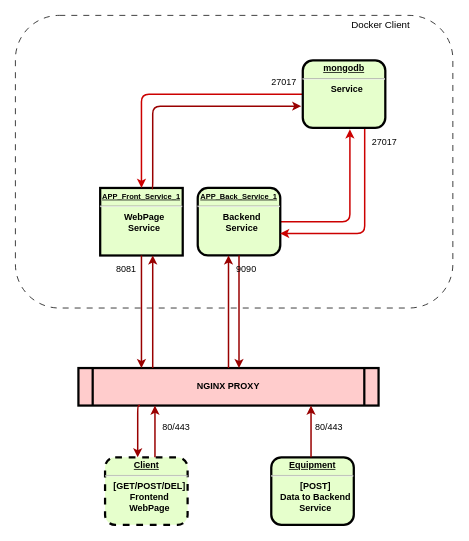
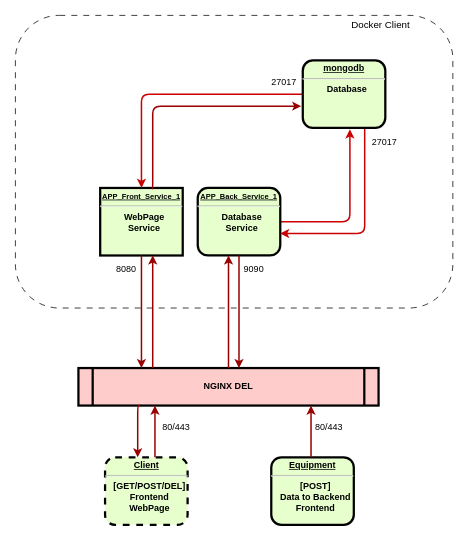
(344, 60) -> (344, 60)
(239, 188) -> (239, 188)
(126, 269) -> (126, 269)
(246, 270) -> (254, 270)
(228, 387) -> (228, 387)
(312, 457) -> (312, 457)
